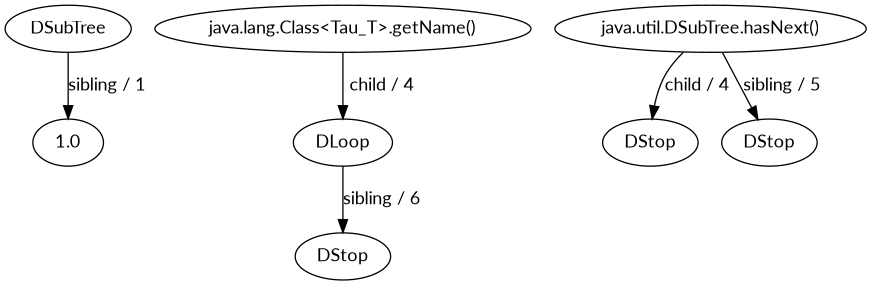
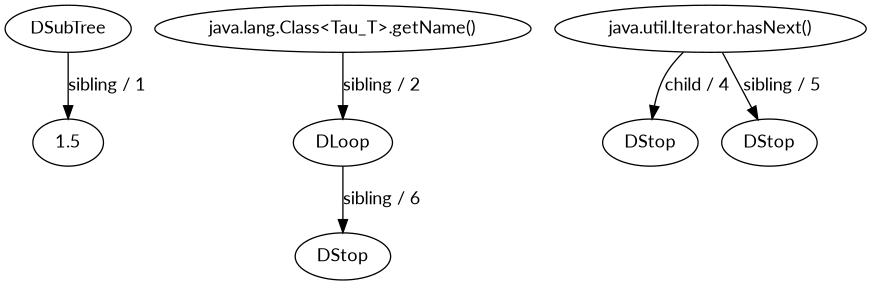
(711, 29) -> (711, 29)
(382, 86) -> (382, 86)
(68, 143) -> (68, 143)
